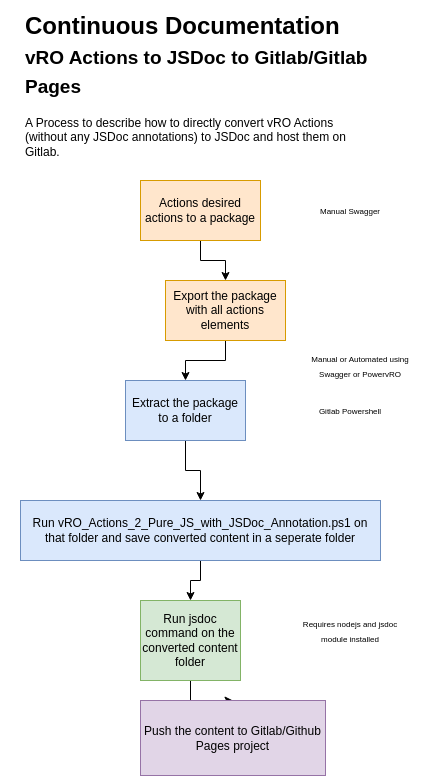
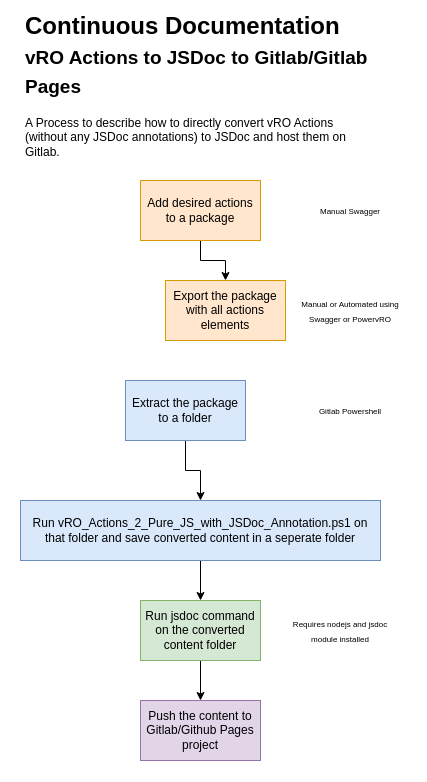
(201, 211) -> (201, 211)
(210, 361) -> none
(361, 366) -> (351, 311)
(351, 631) -> (341, 631)
(191, 641) -> (201, 631)
(233, 738) -> (201, 731)
